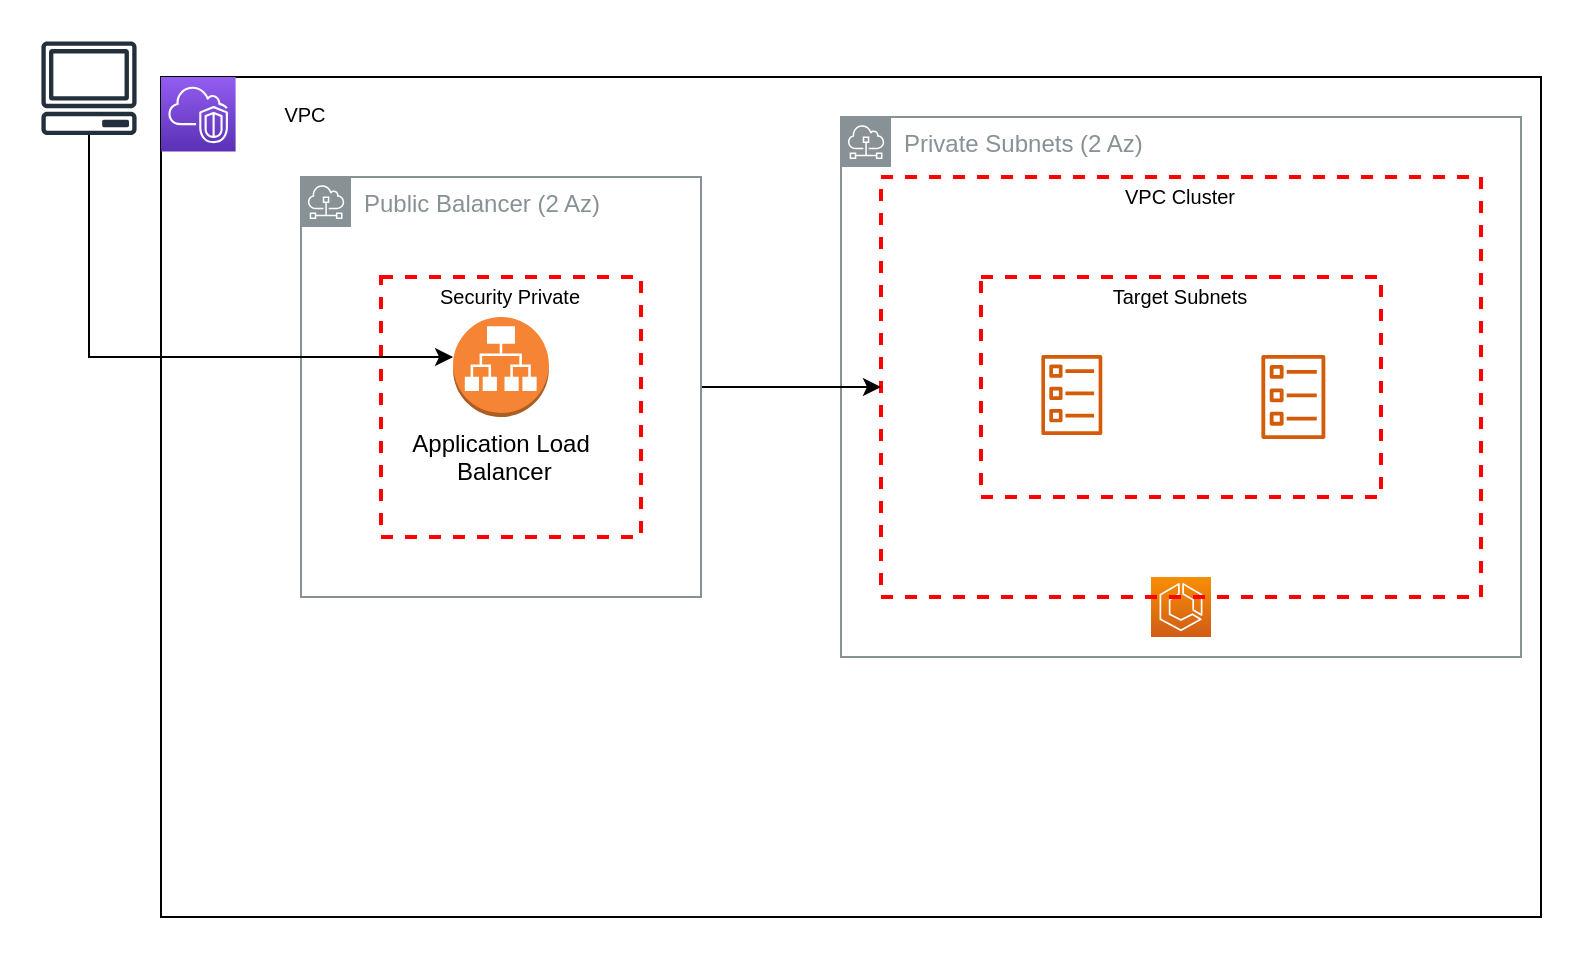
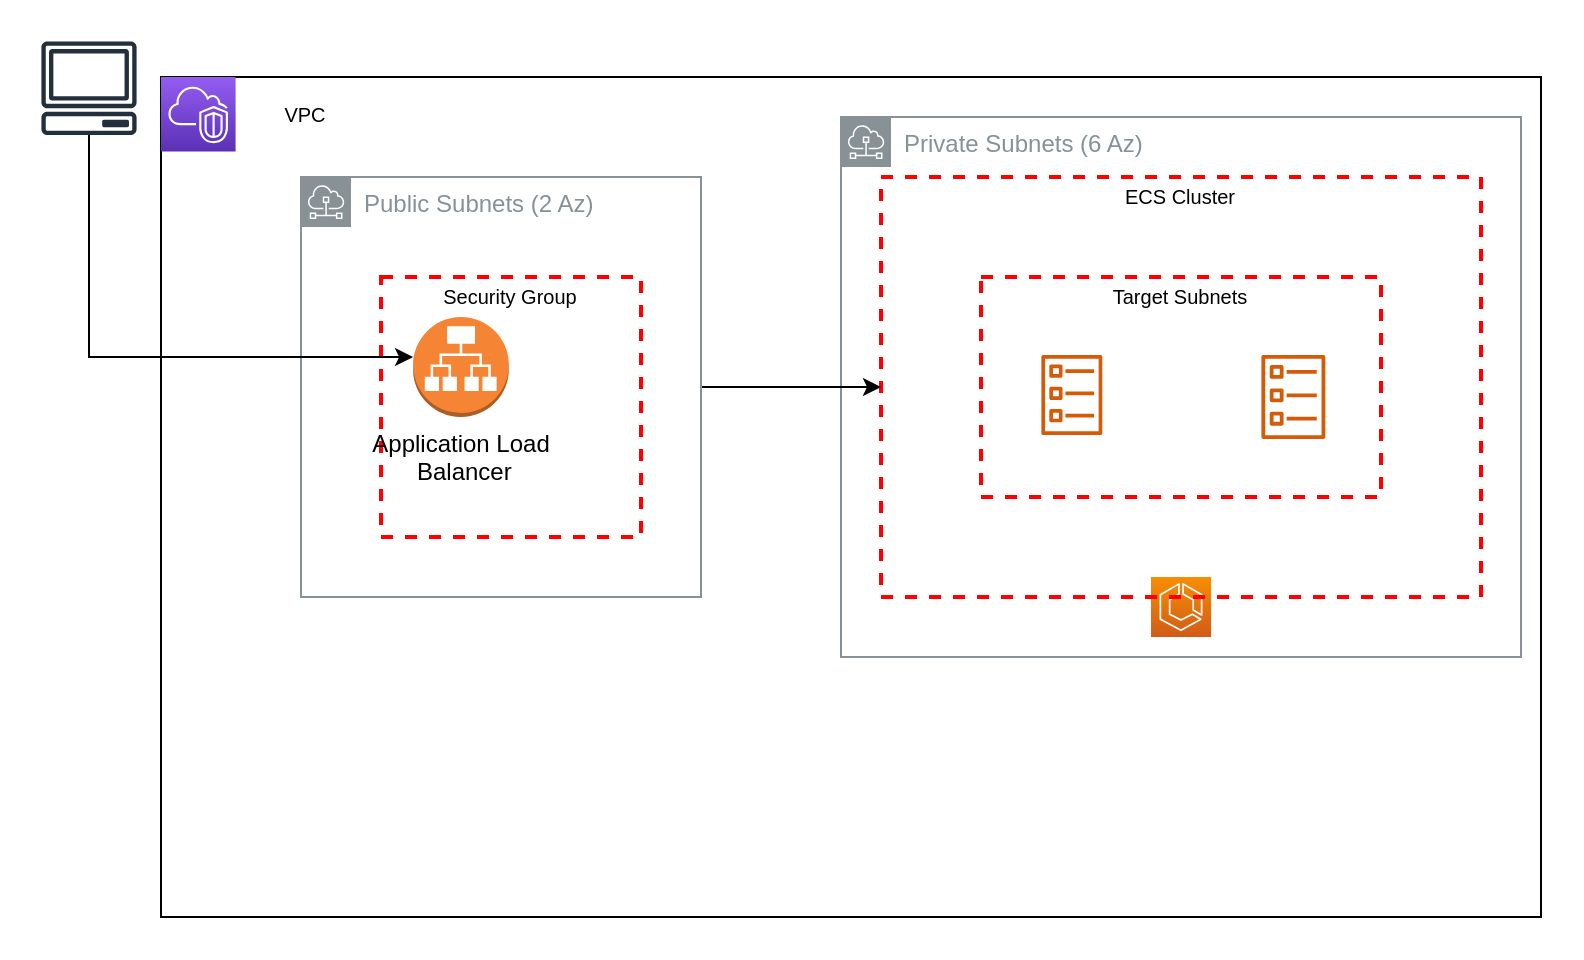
(1040, 145) -> (1040, 145)
(1181, 199) -> (1181, 199)
(494, 205) -> (491, 205)
(511, 299) -> (511, 299)
(501, 367) -> (461, 367)
